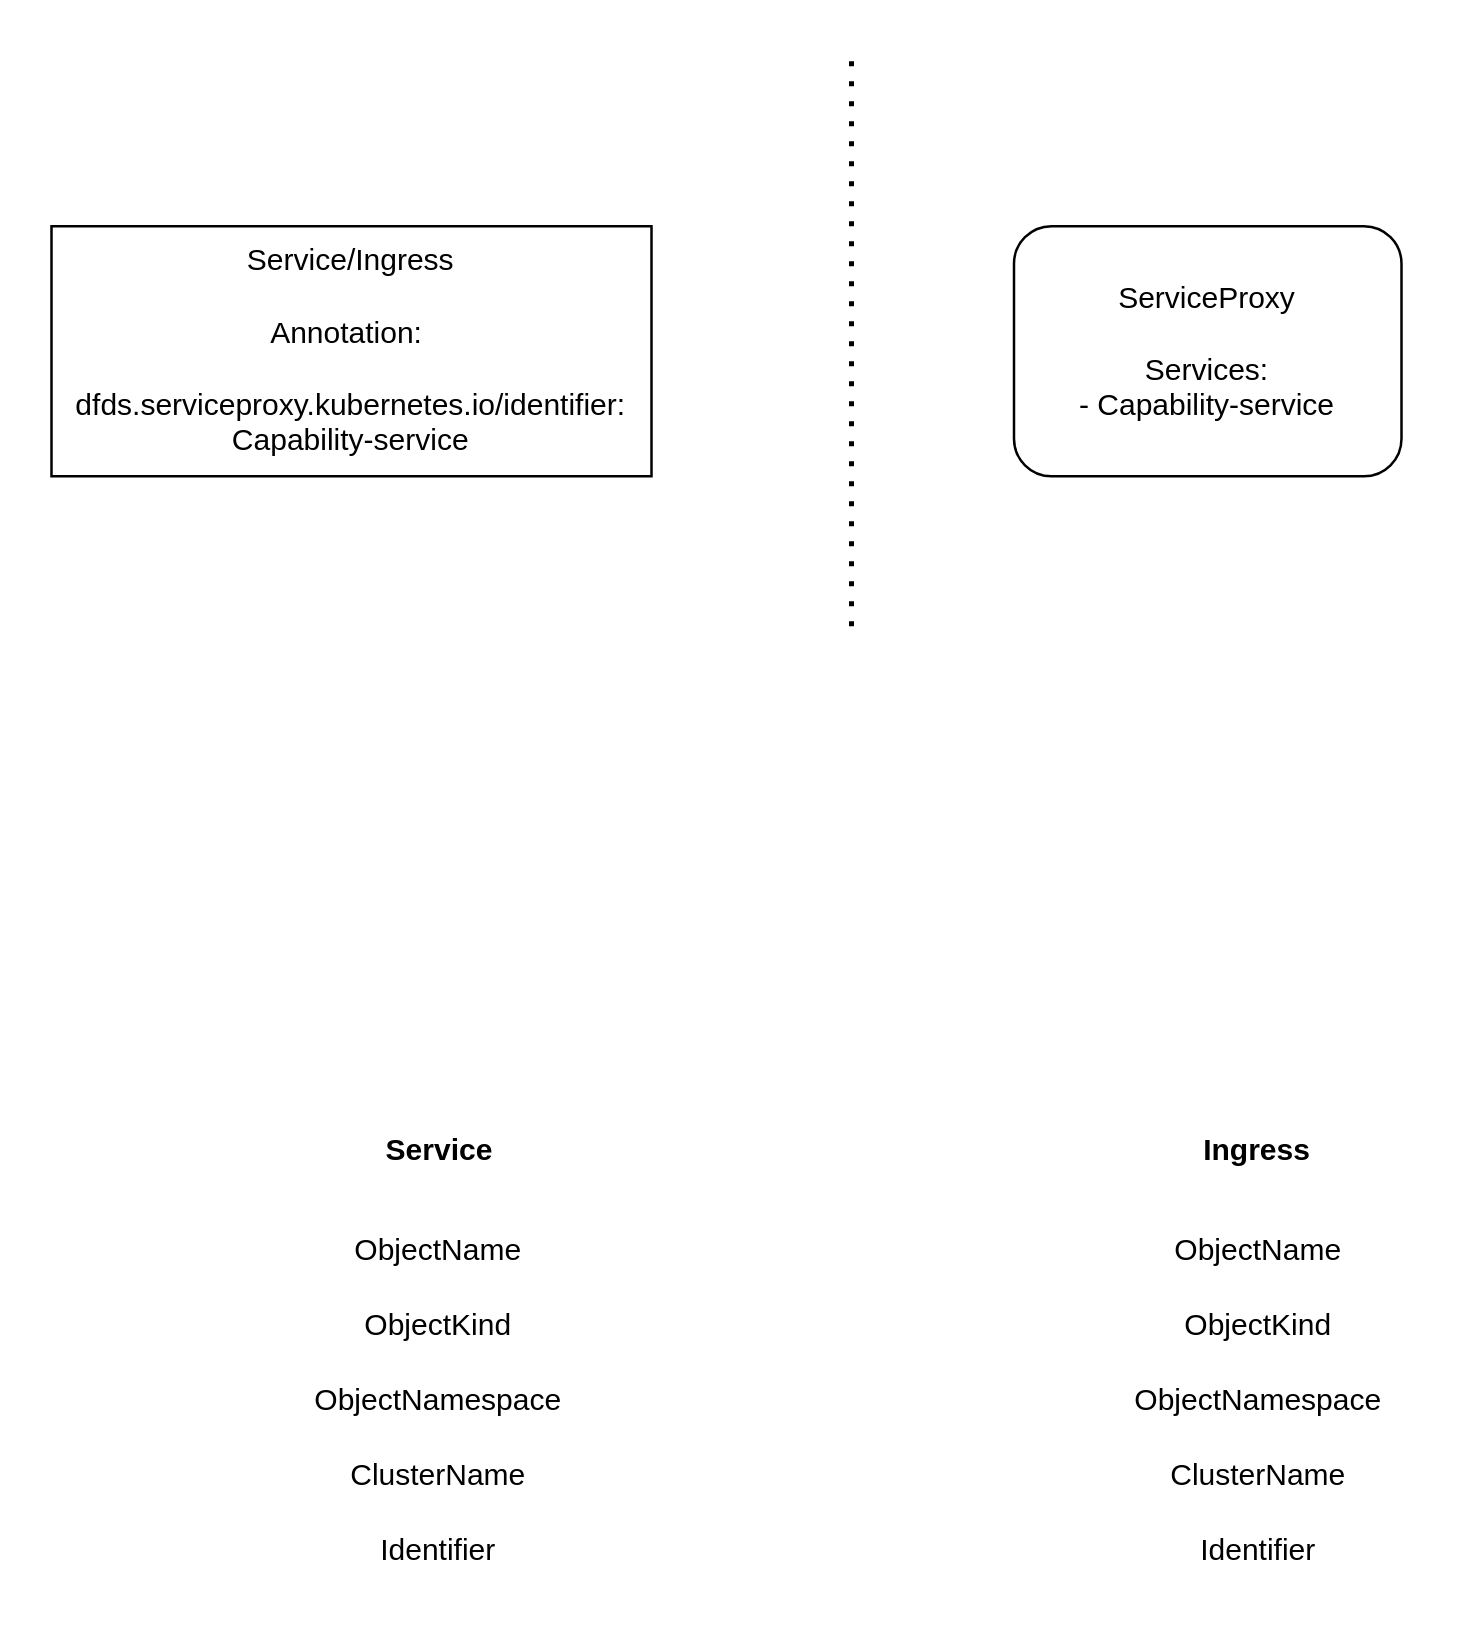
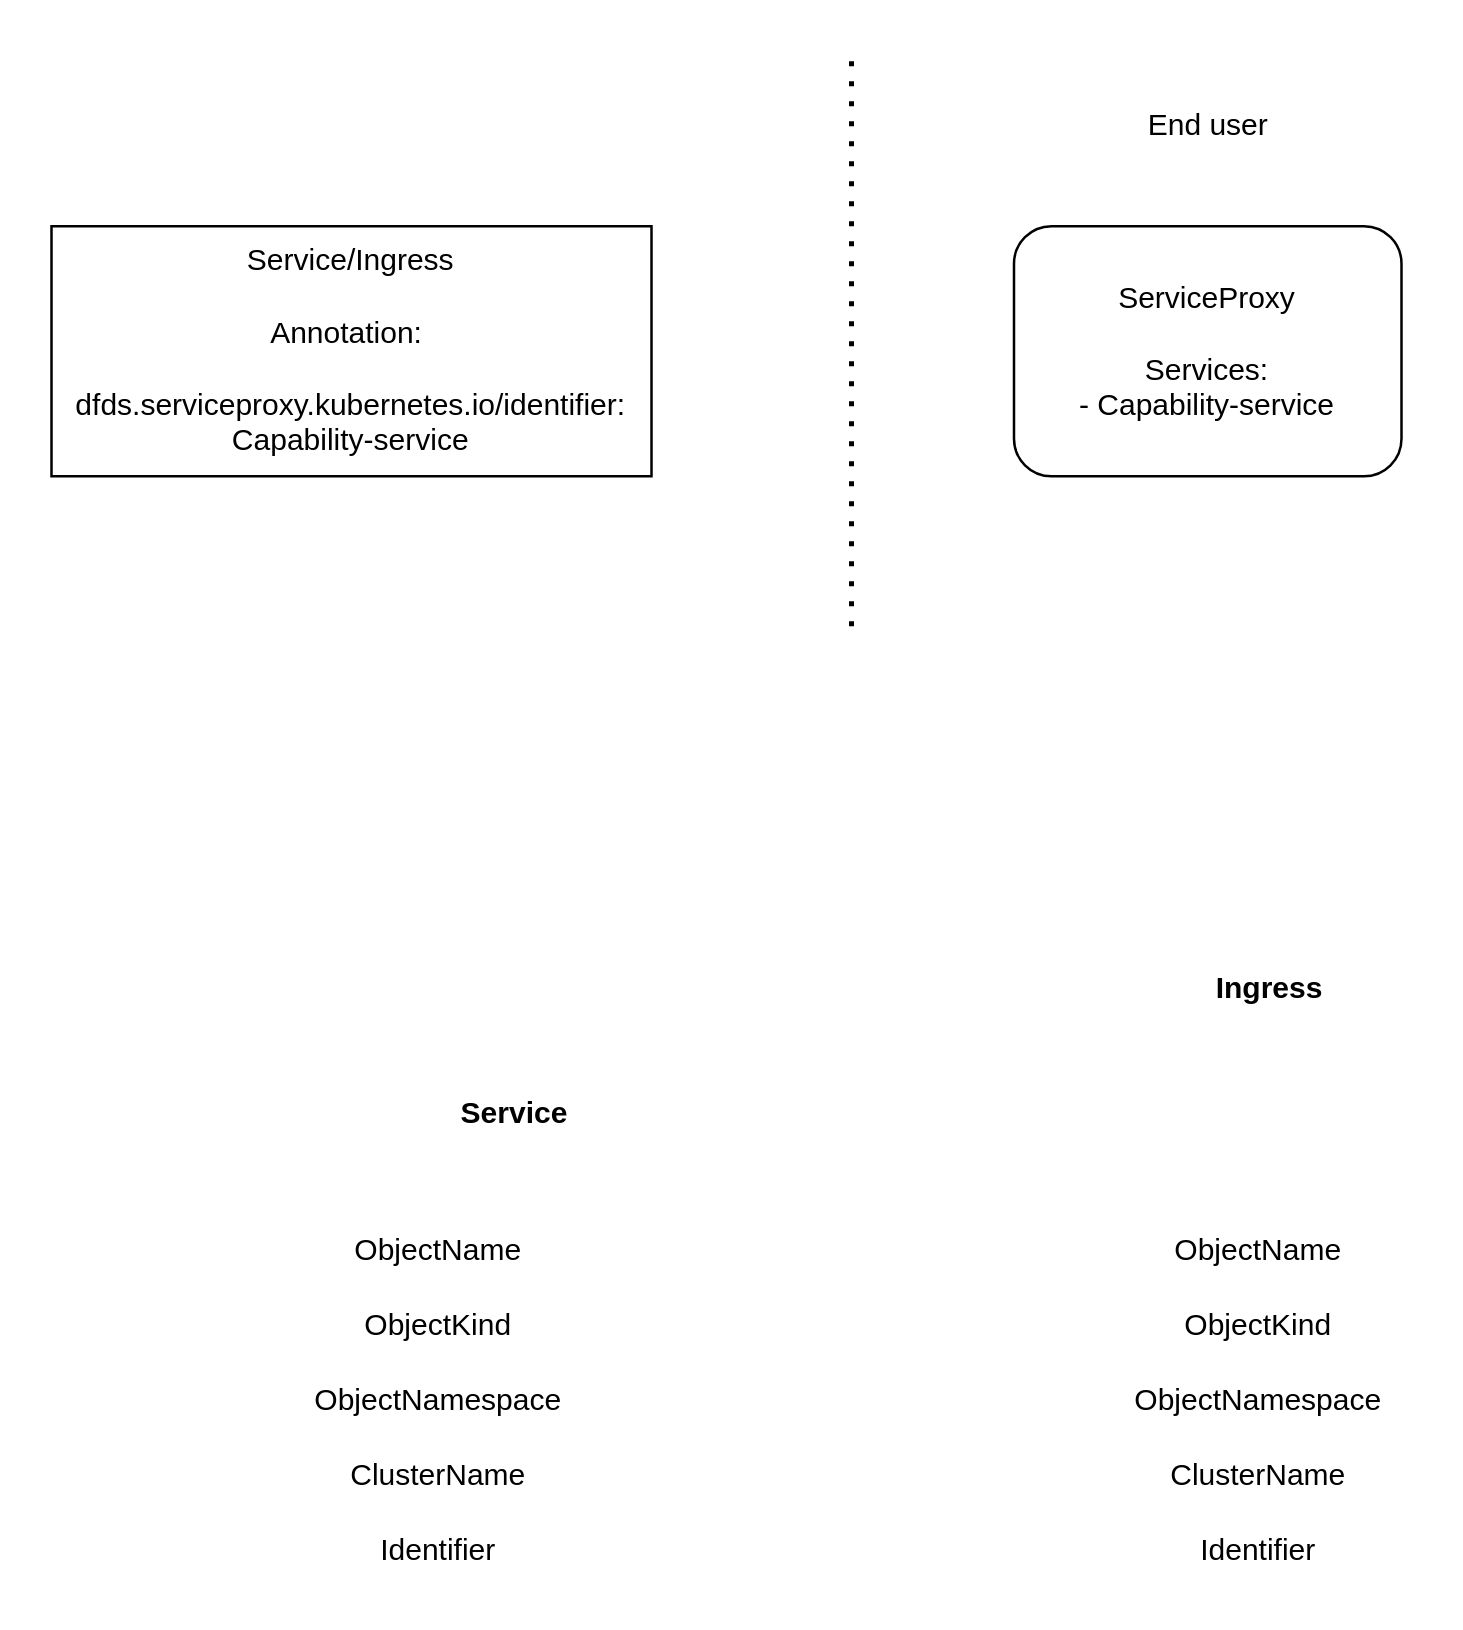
none -> (1208, 126)
(439, 1151) -> (514, 1114)
(1258, 1151) -> (1270, 989)
